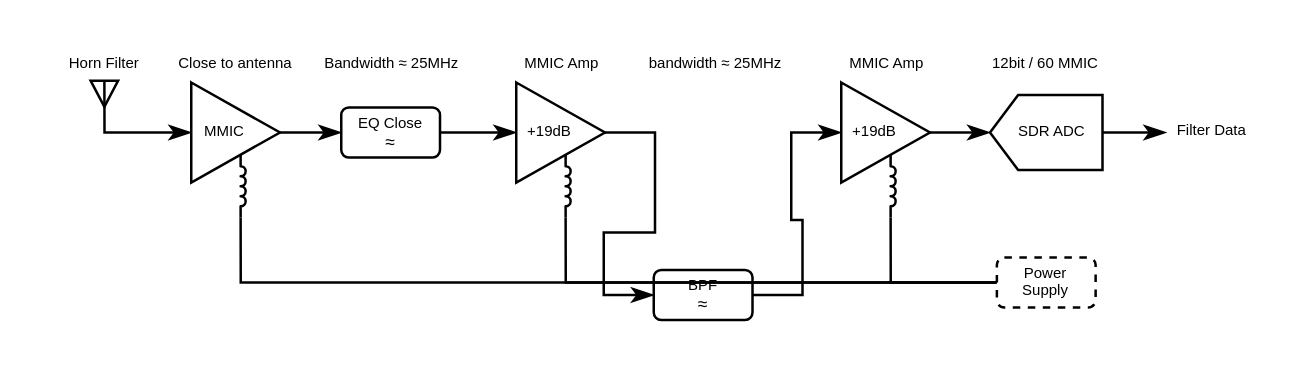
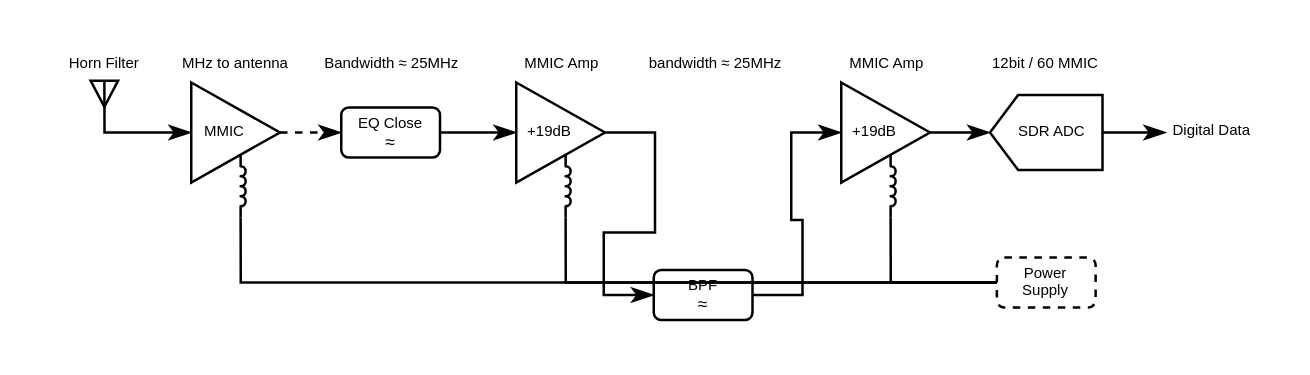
(236, 64) -> (236, 64)
(1213, 131) -> (1213, 131)
(305, 133) -> (305, 133)
